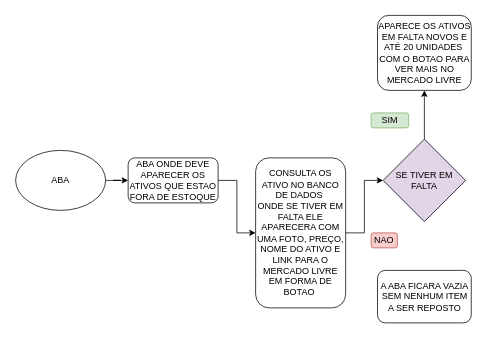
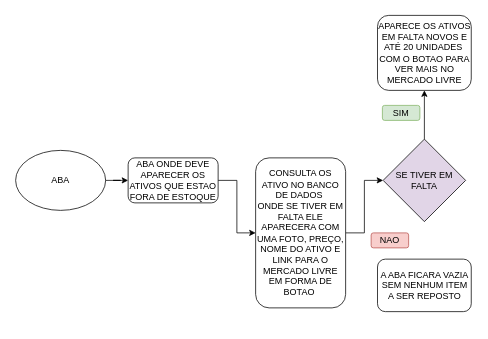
(390, 120) -> (401, 113)
(384, 240) -> (390, 240)
(424, 297) -> (424, 285)
